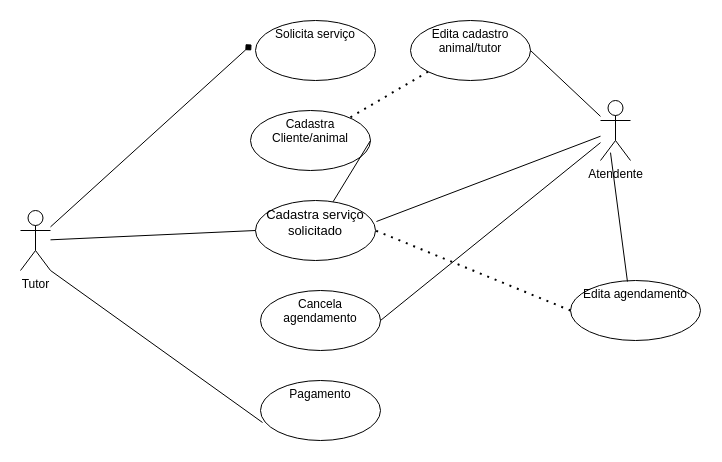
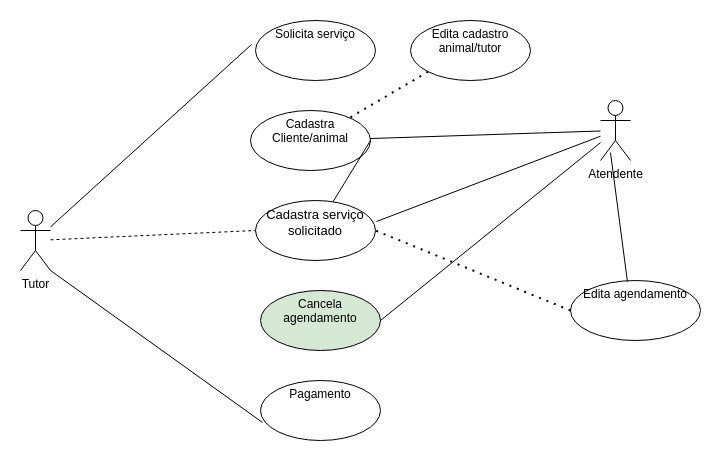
(245, 50) -> (248, 48)
(566, 83) -> (485, 135)
(153, 235) -> (153, 235)
(321, 321) -> (321, 321)
